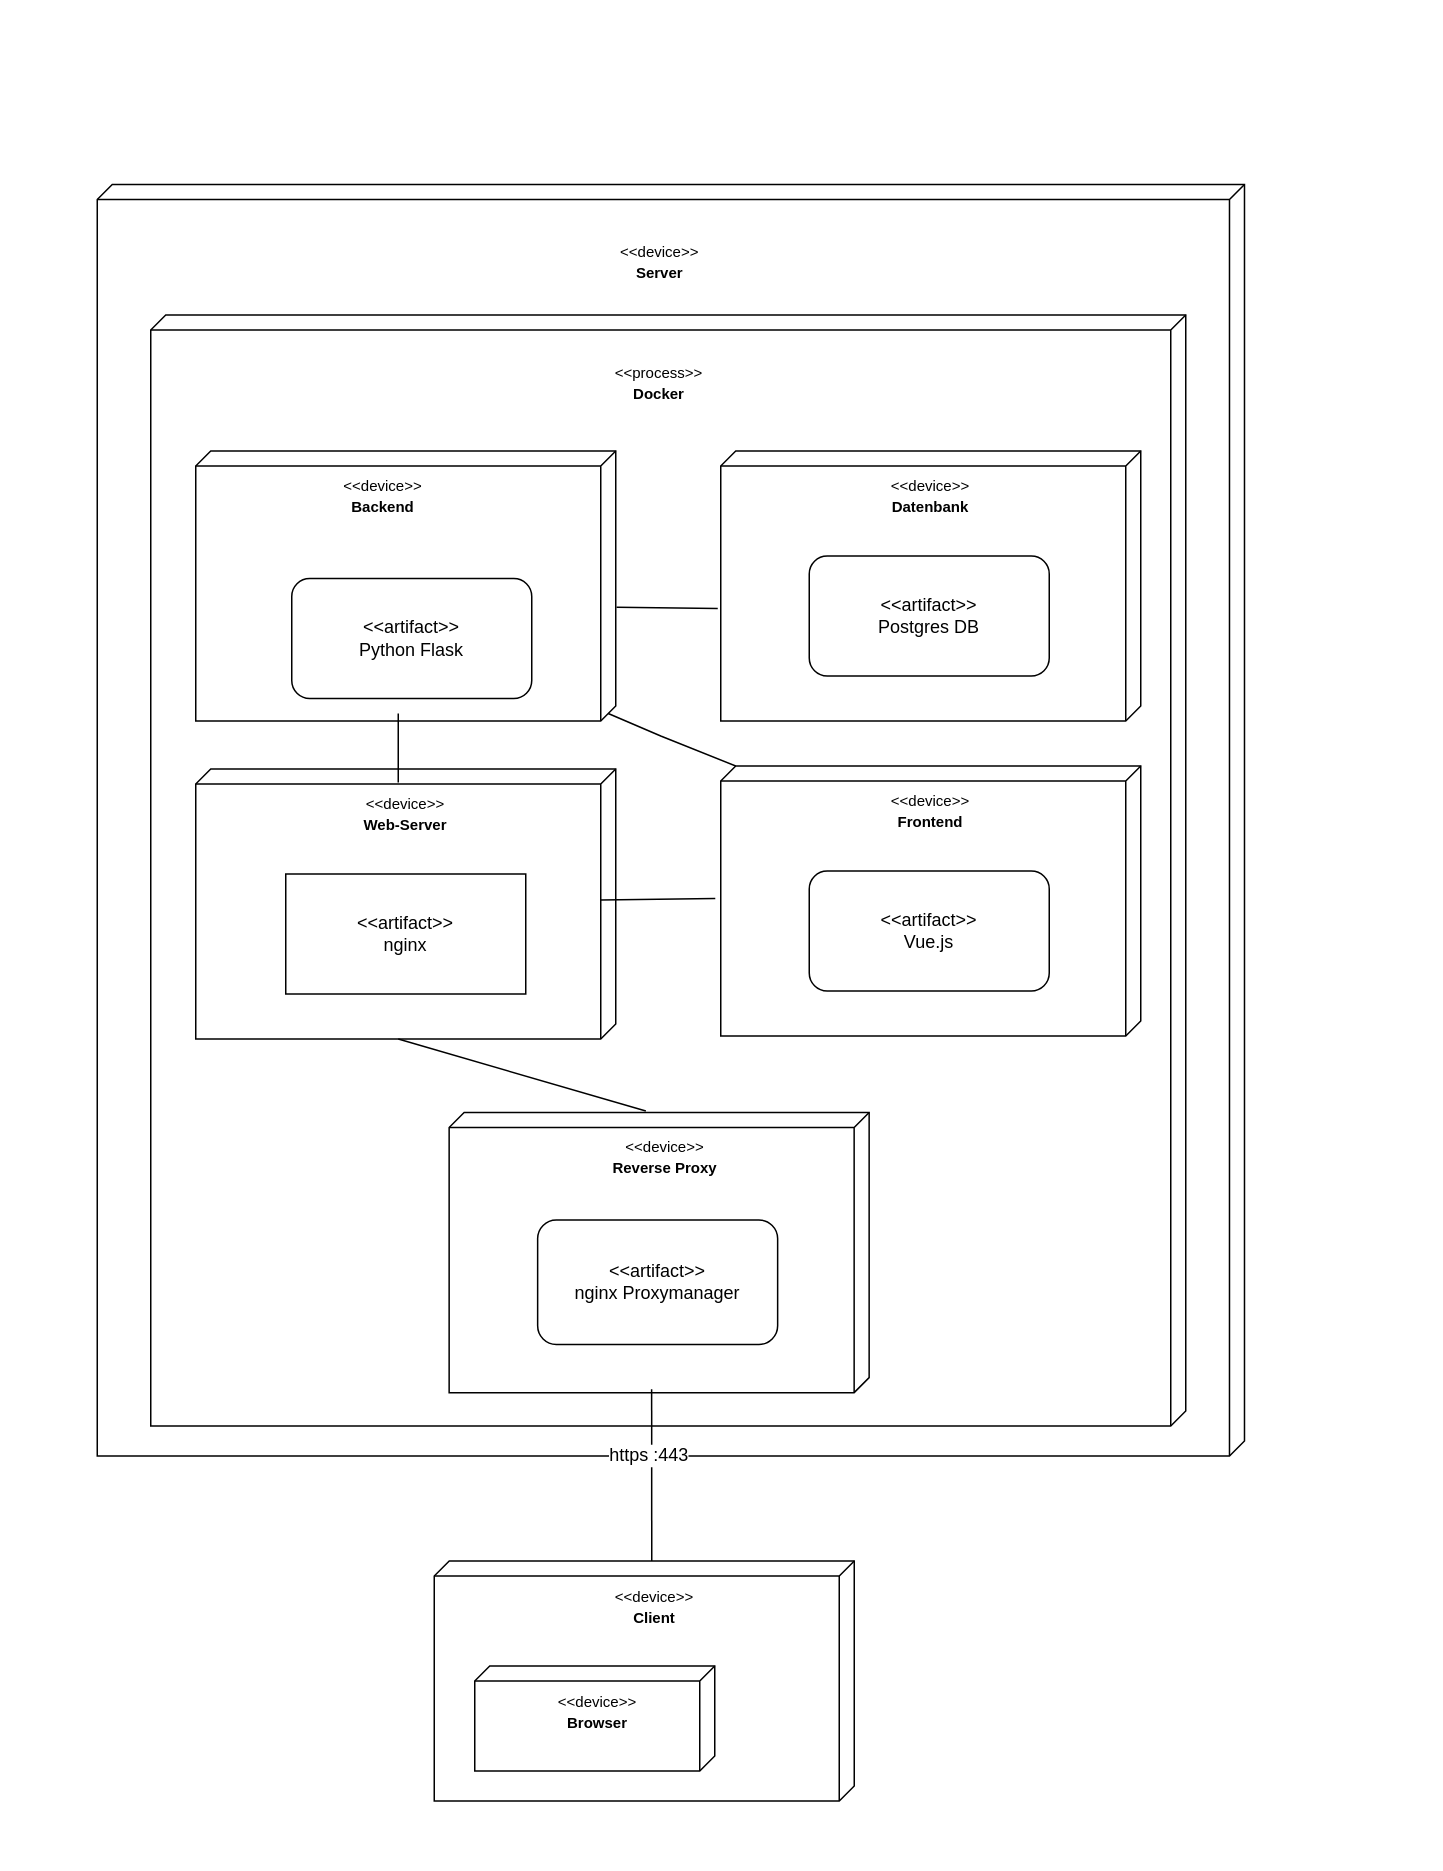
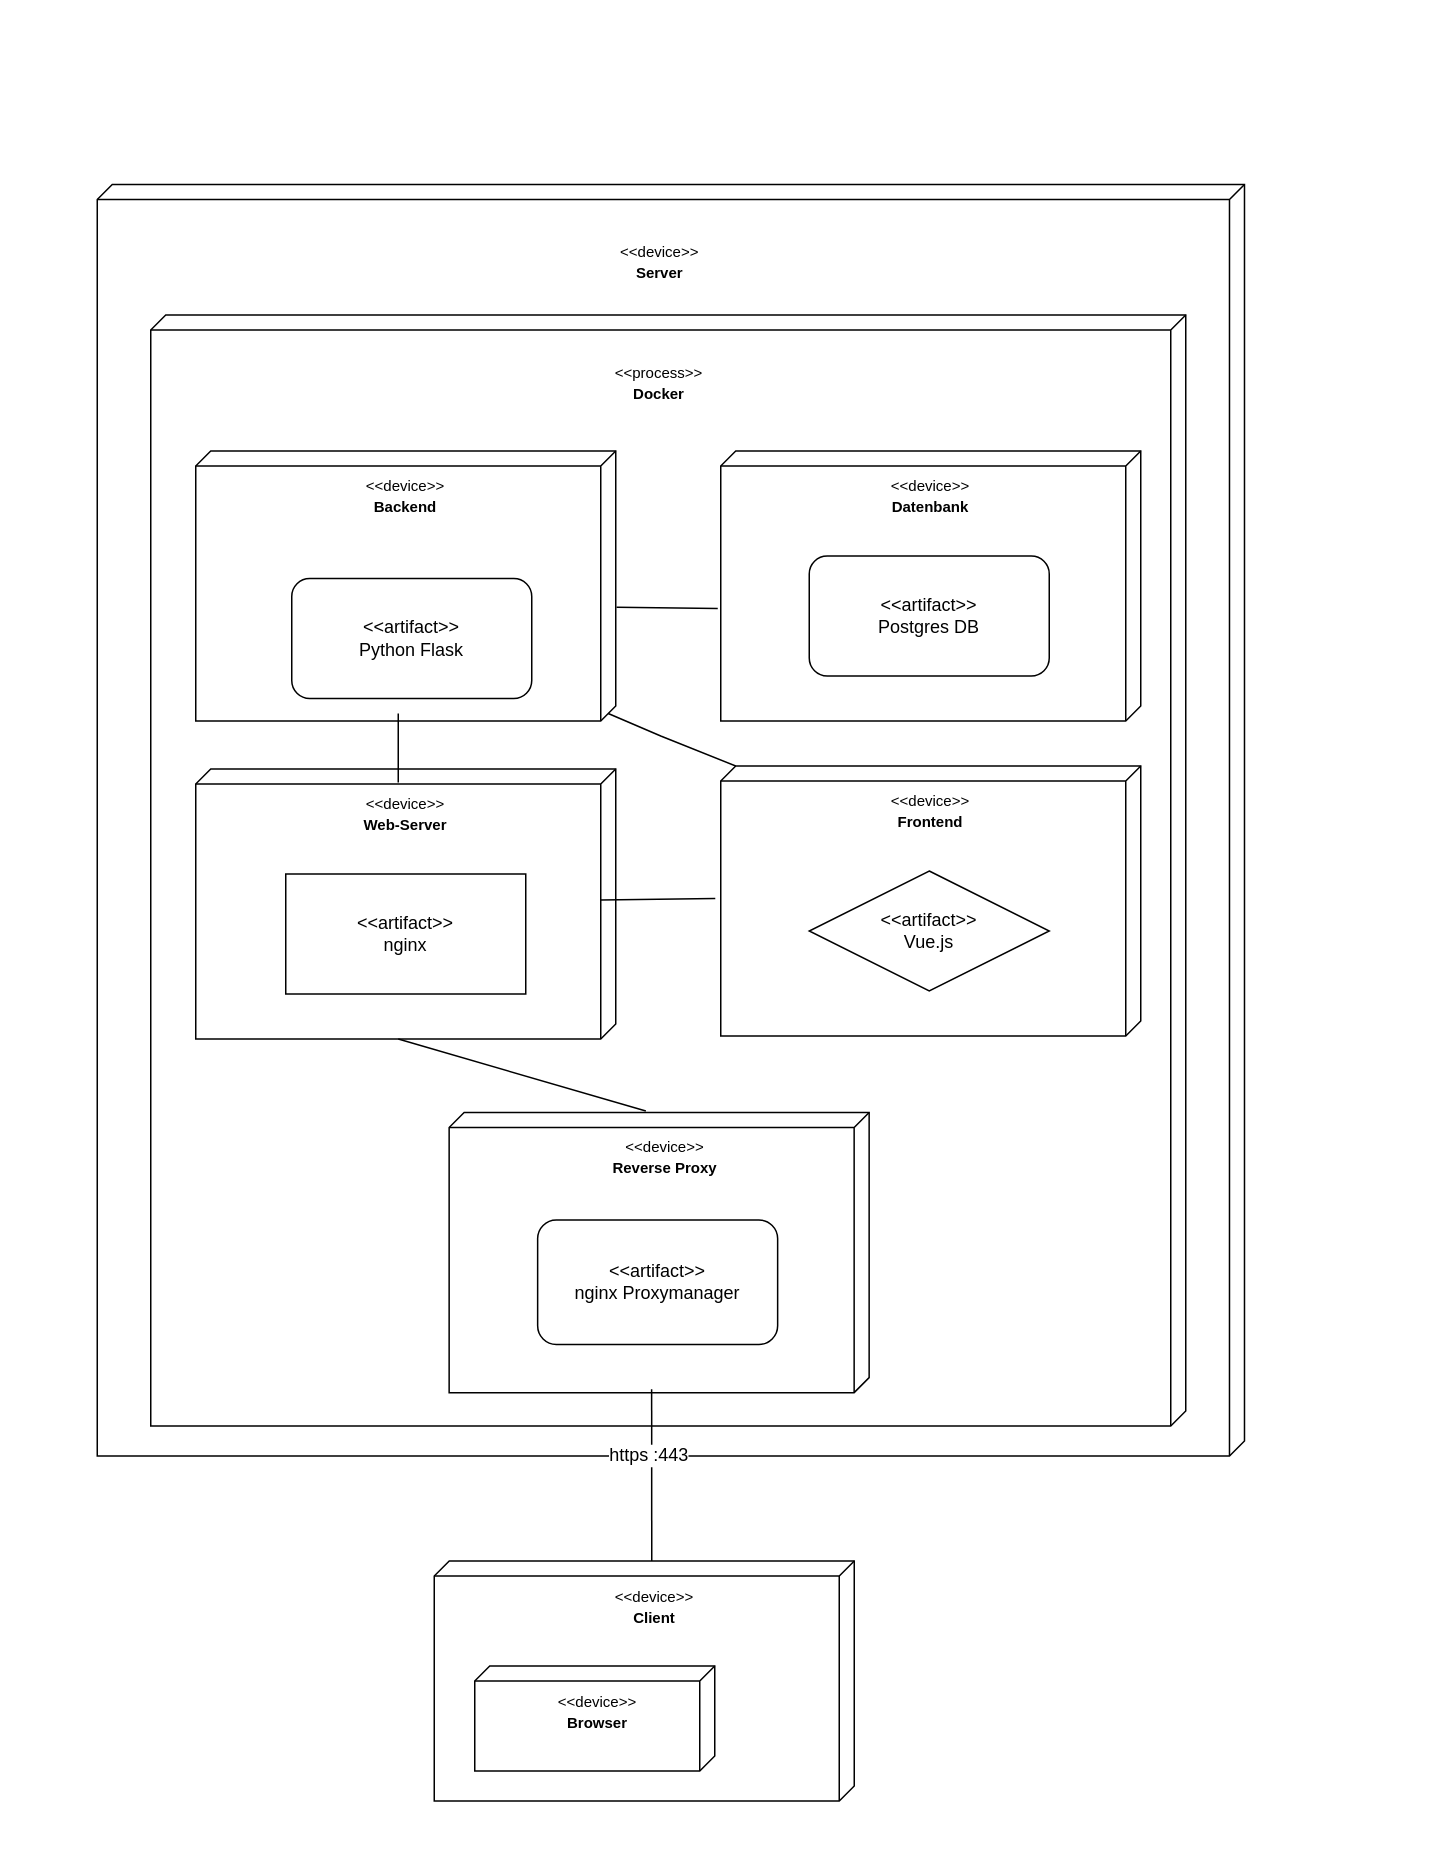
(383, 497) -> (406, 497)
(929, 931) -> (929, 931)
